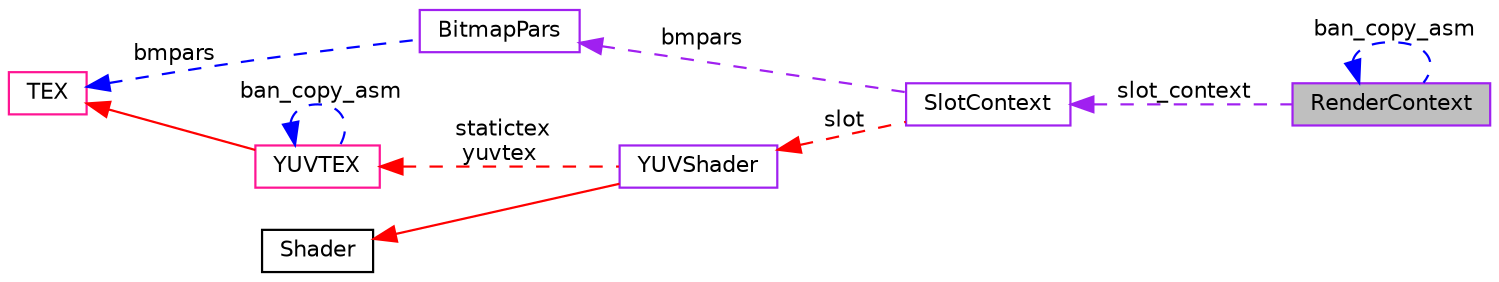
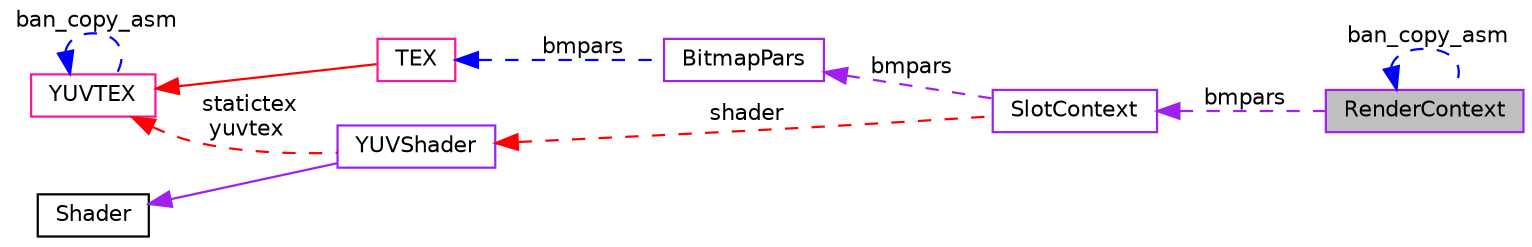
(1181, 92) -> (1241, 99)
(842, 121) -> (744, 114)
(182, 130) -> (278, 75)
(508, 209) -> (254, 181)
